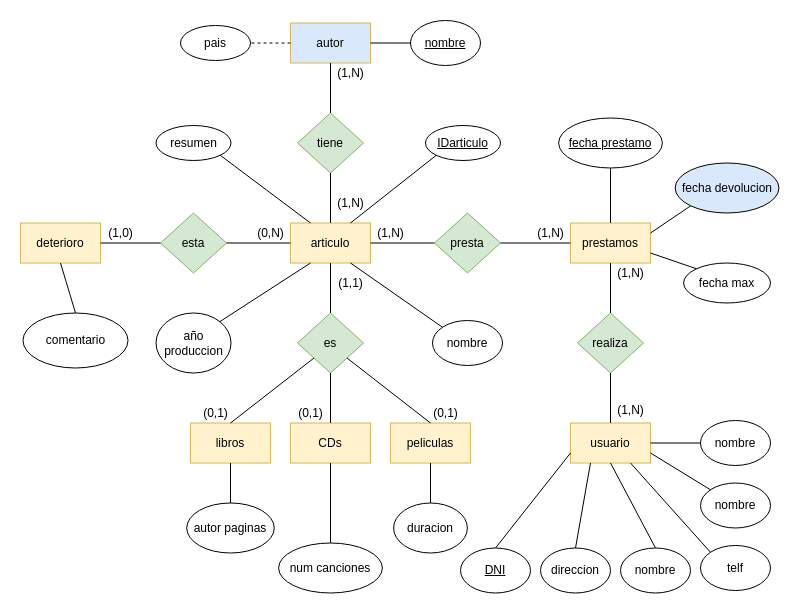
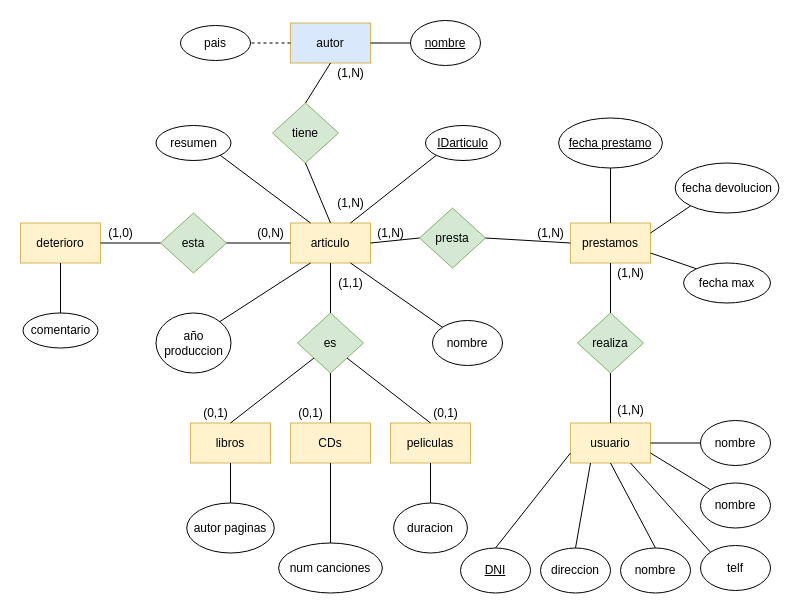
(331, 143) -> (306, 133)
(727, 188) -> (727, 188)
(468, 243) -> (453, 238)
(76, 341) -> (61, 331)
